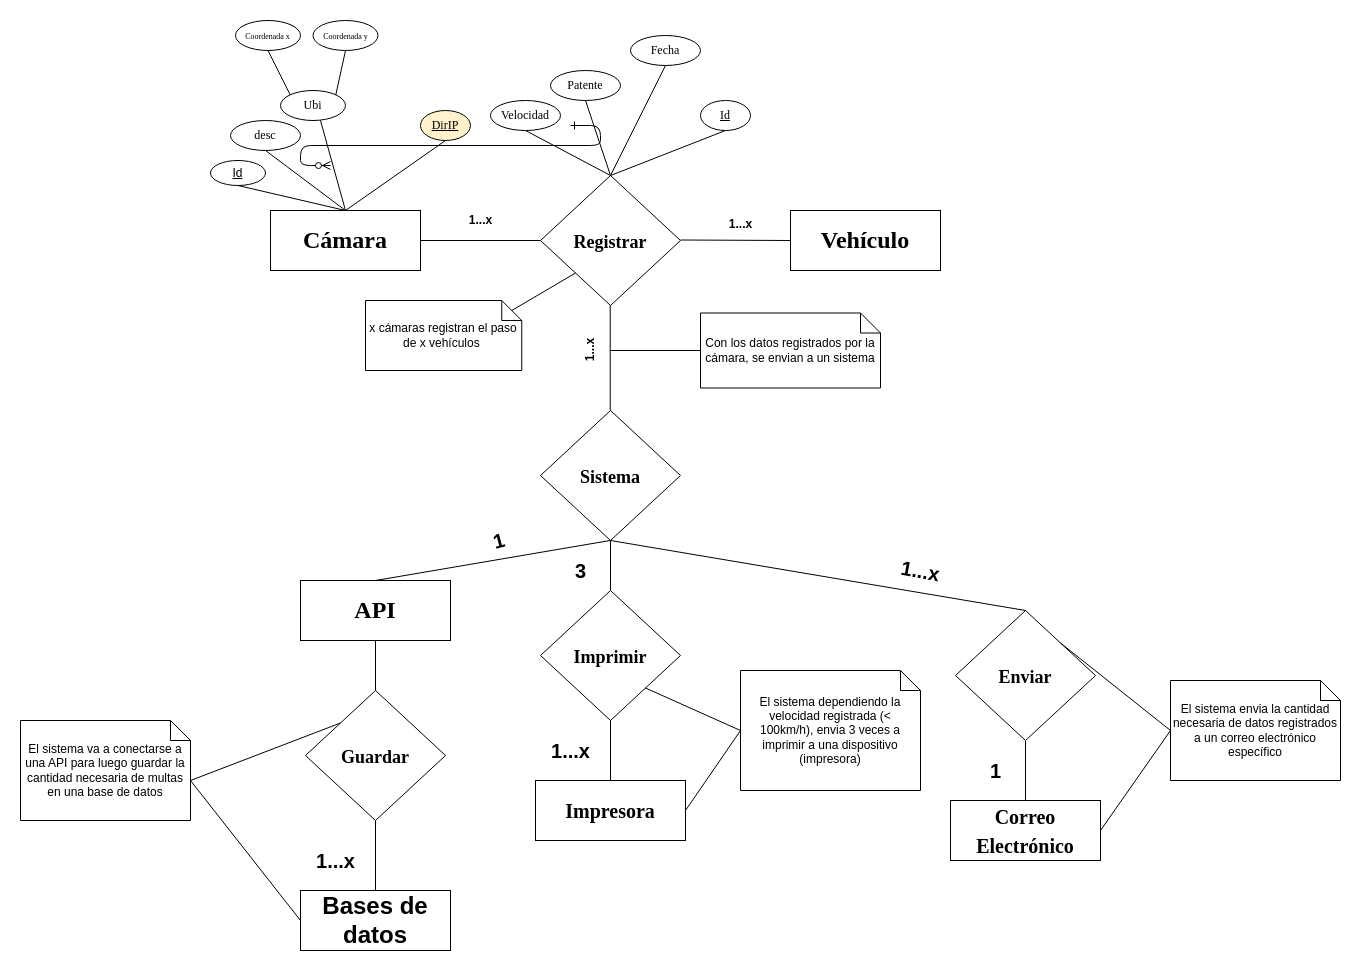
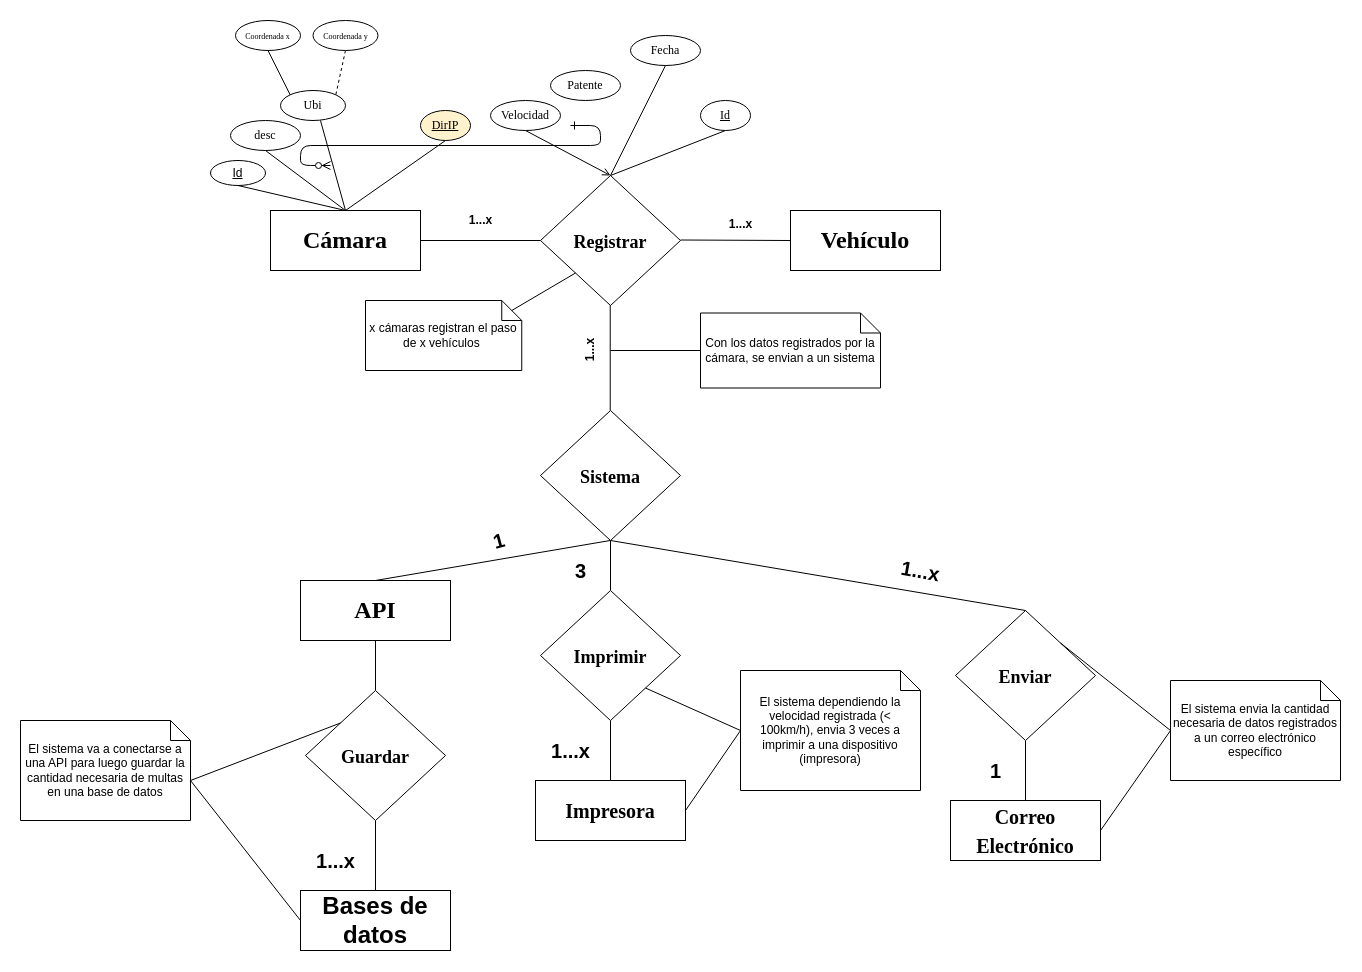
(341, 72) -> (341, 72)
(597, 136) -> none
(605, 173) -> (605, 173)
